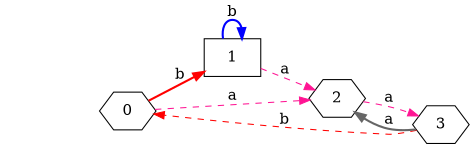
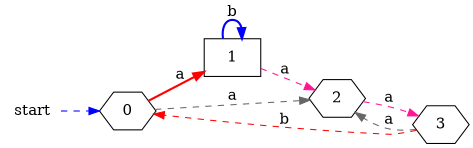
(180, 75) -> (180, 75)
(227, 105) -> (227, 105)
none -> (32, 111)
(384, 128) -> (384, 128)
